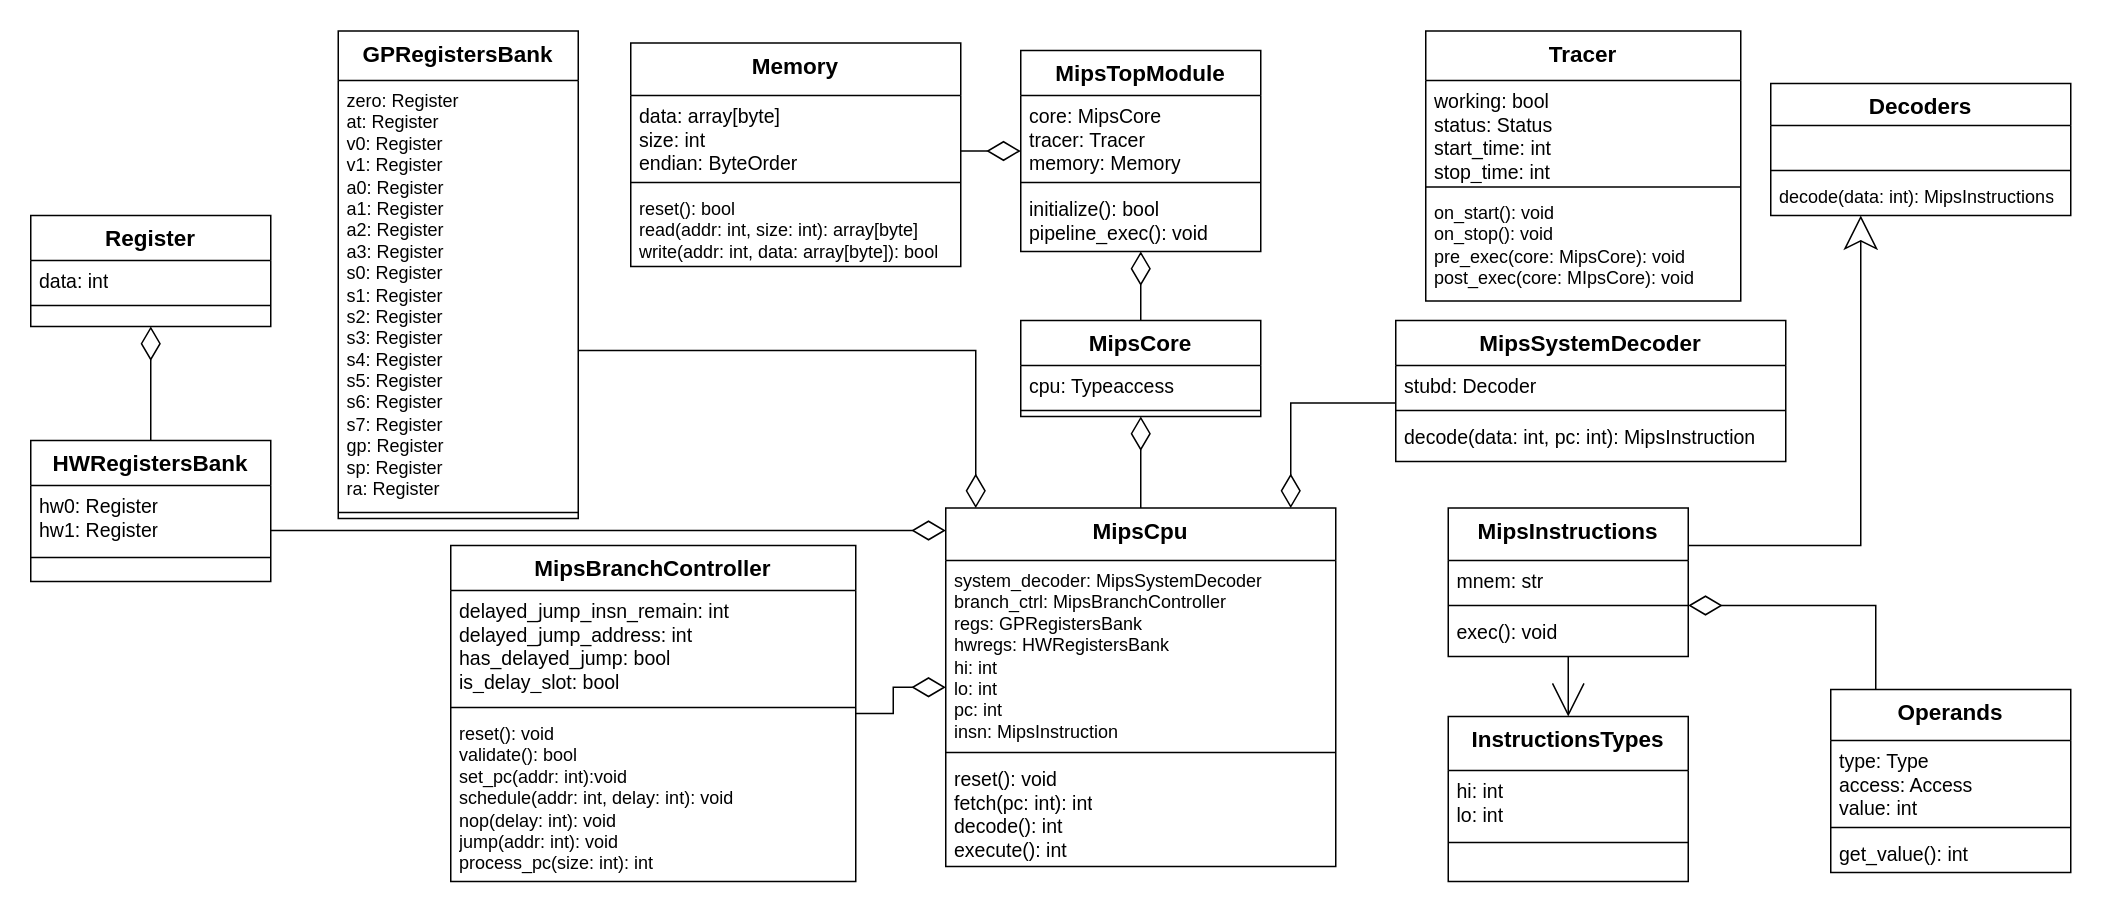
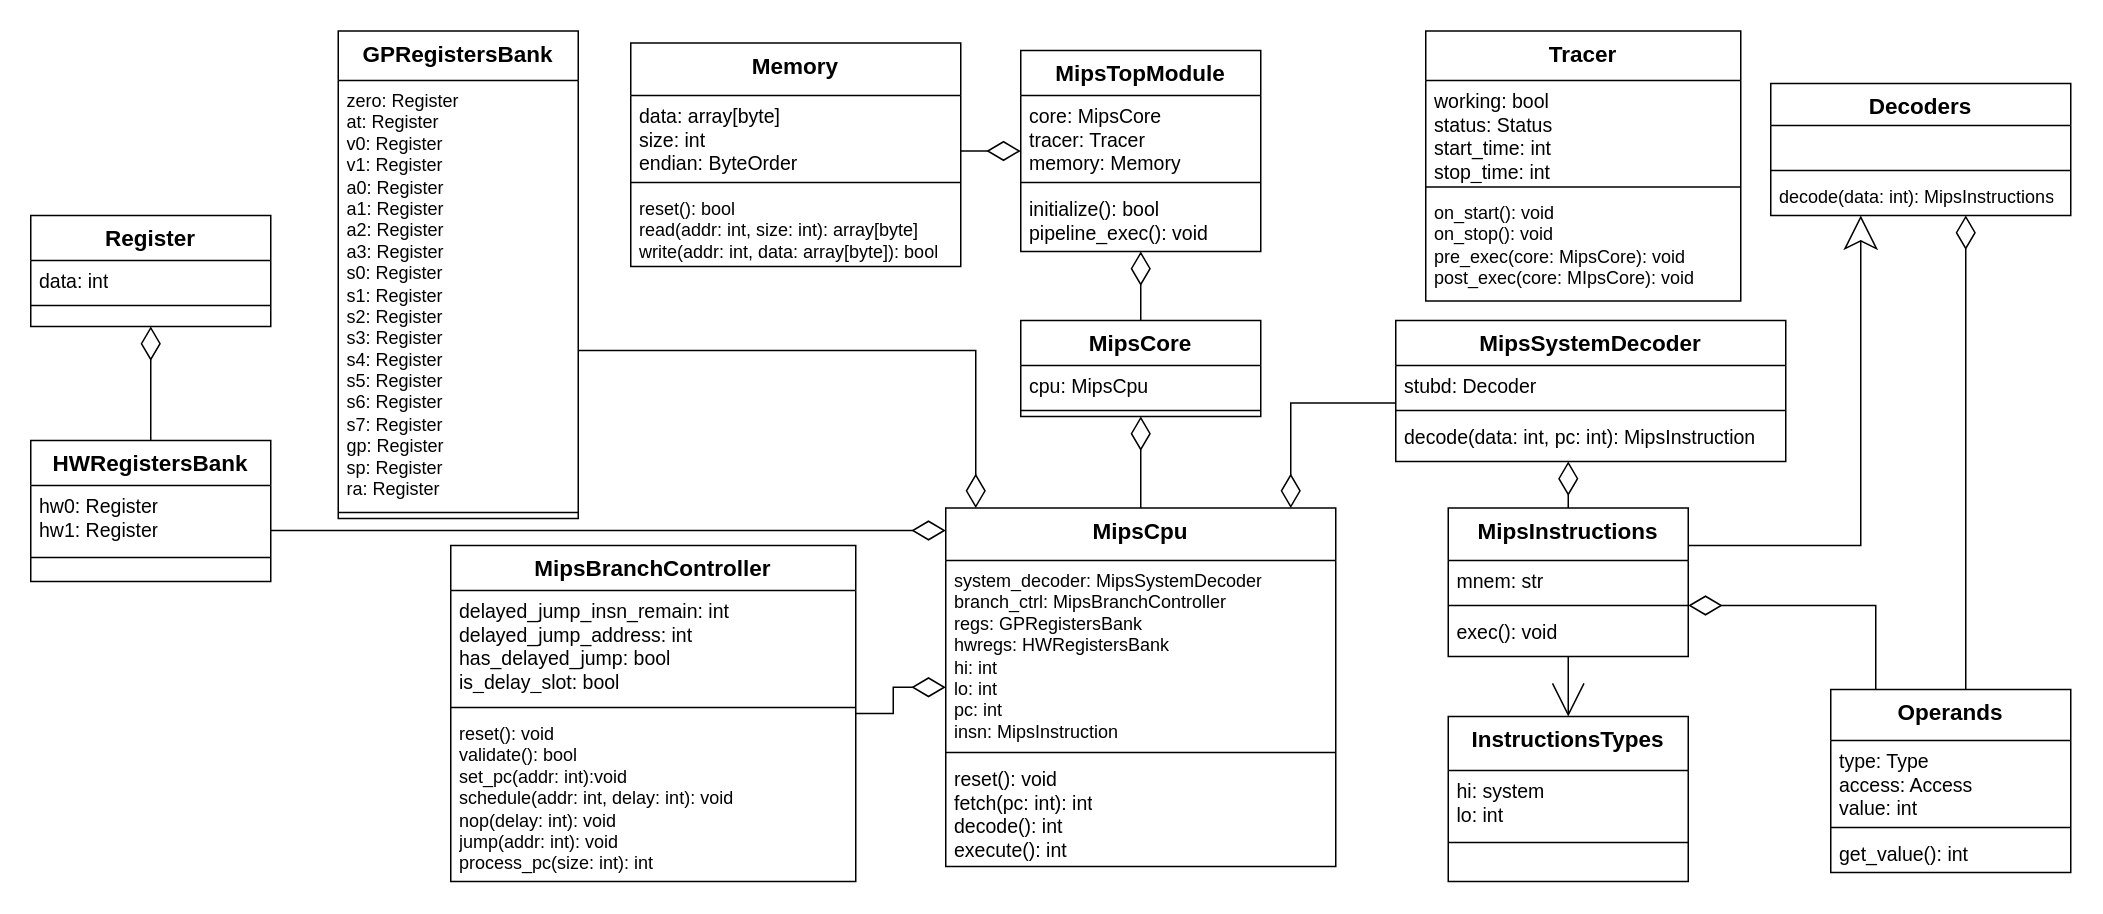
(1107, 387) -> (1088, 387)
none -> (1966, 469)
none -> (1568, 502)
(1485, 804) -> (1504, 804)
